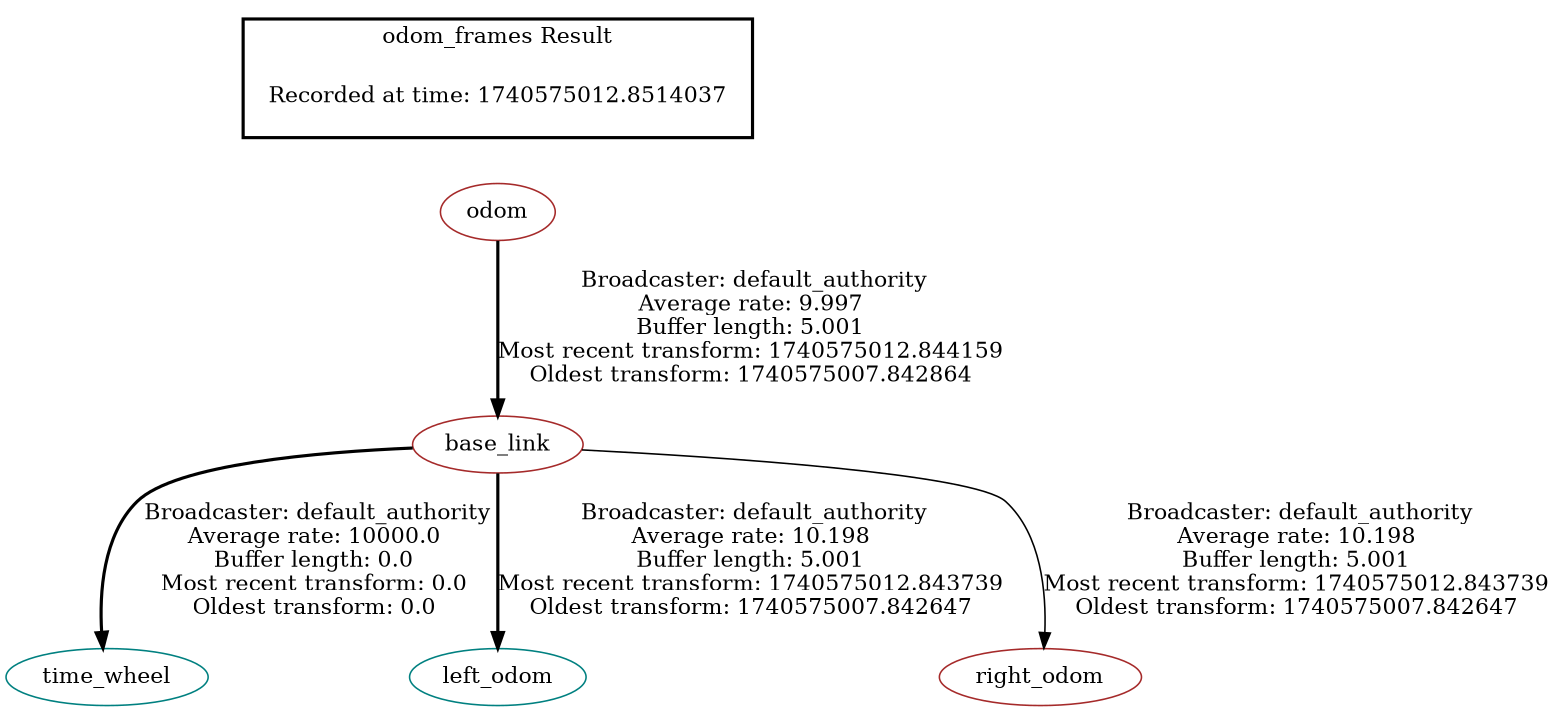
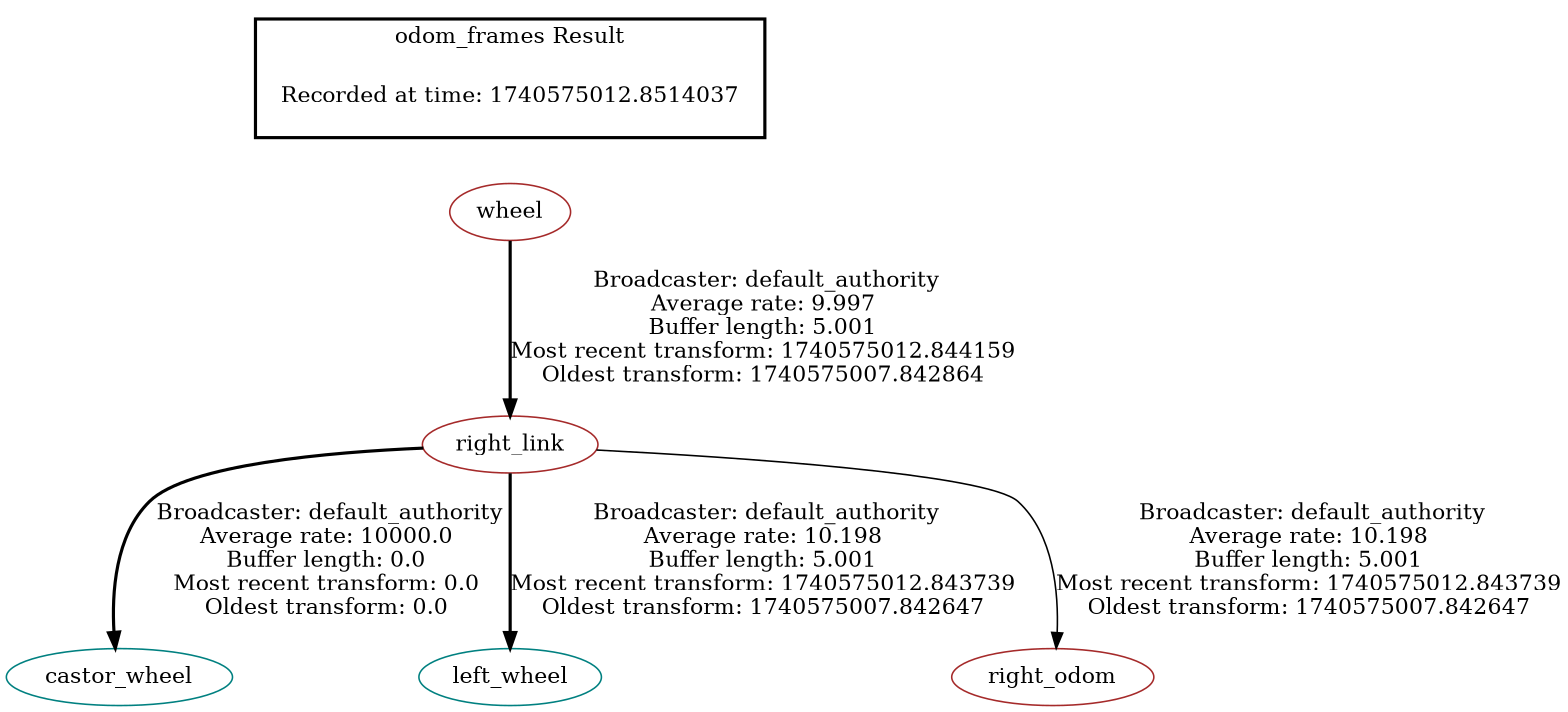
(498, 212) -> (510, 212)
(498, 445) -> (510, 445)
(107, 677) -> (119, 677)
(498, 677) -> (510, 677)
